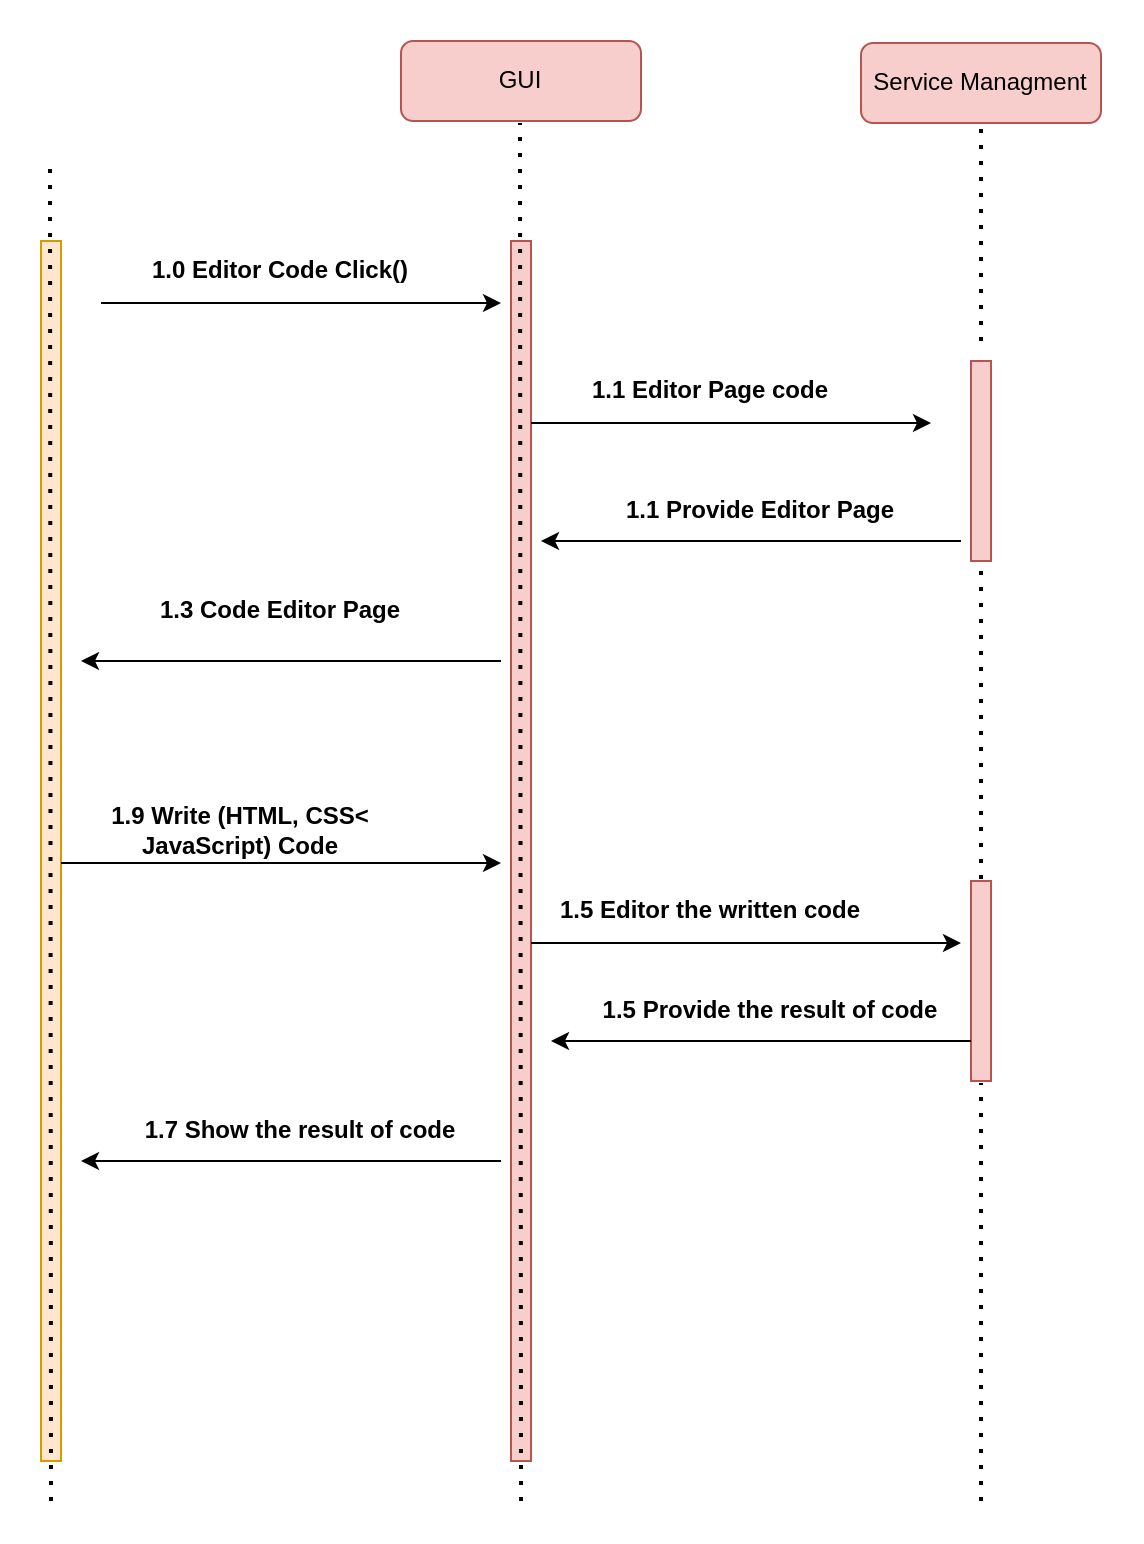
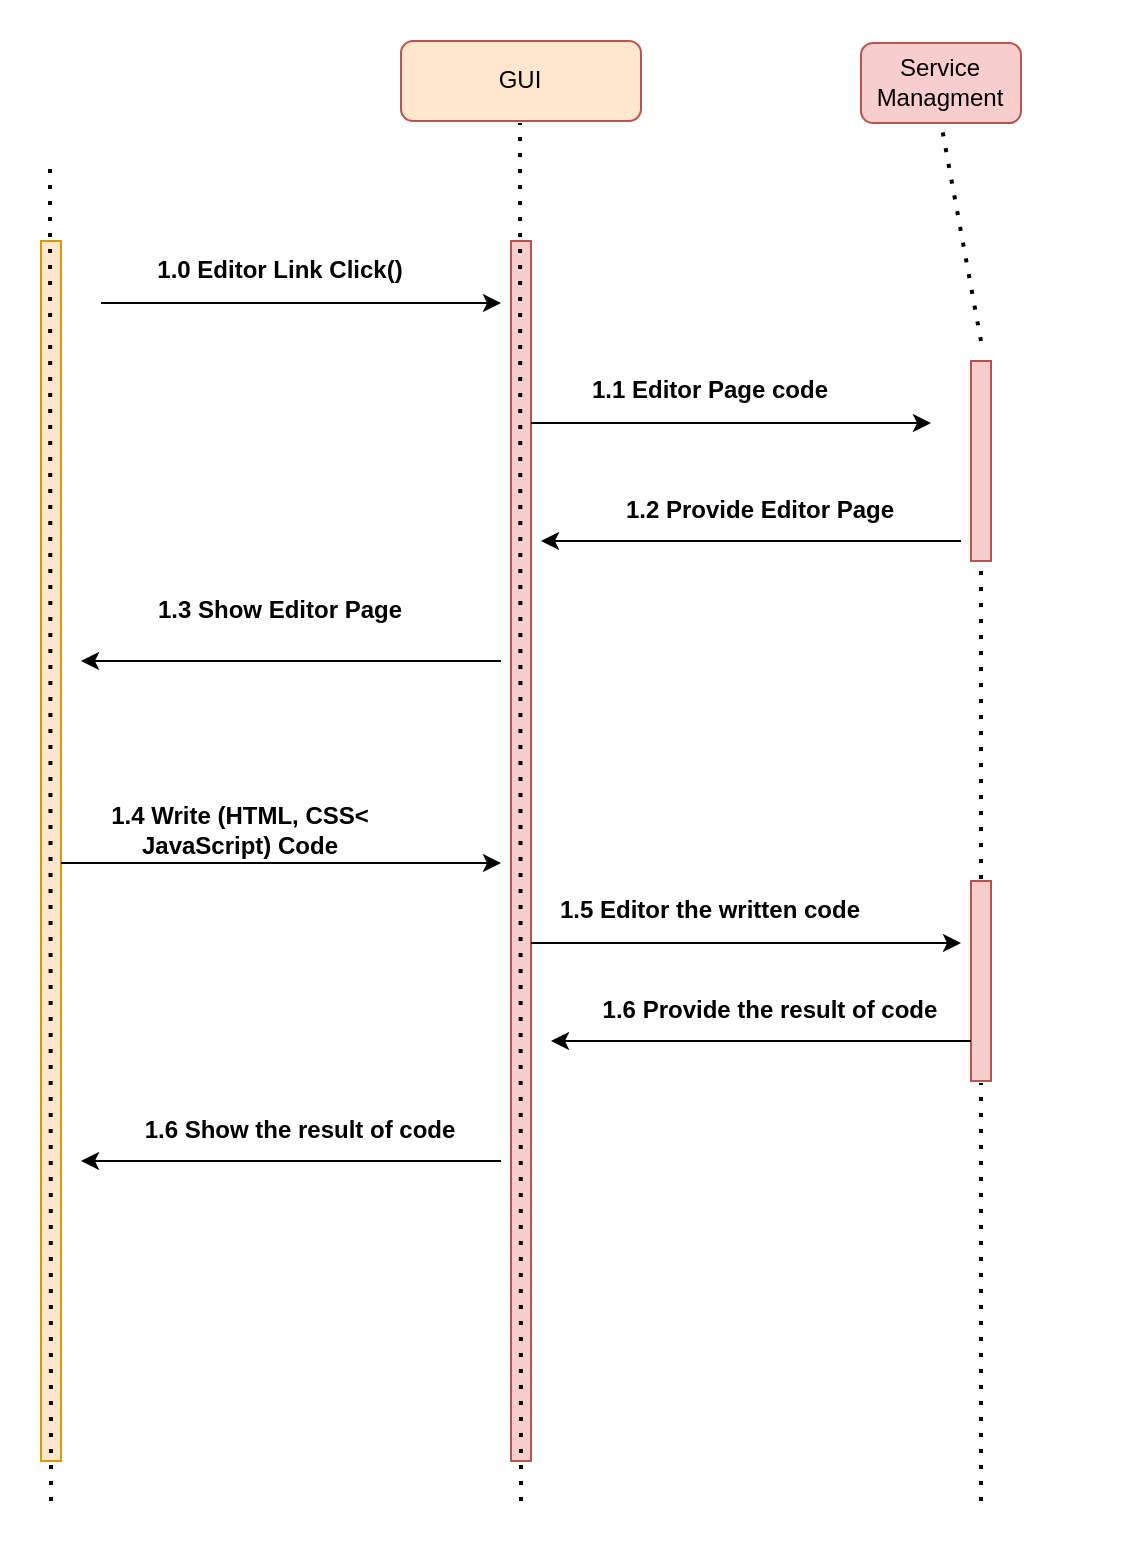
(521, 81) -> (521, 81)
(981, 83) -> (941, 83)
(281, 271) -> (281, 271)
(761, 511) -> (761, 511)
(281, 611) -> (281, 611)
(241, 831) -> (241, 831)
(771, 1011) -> (771, 1011)
(301, 1131) -> (301, 1131)
